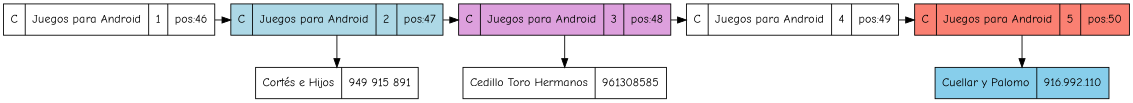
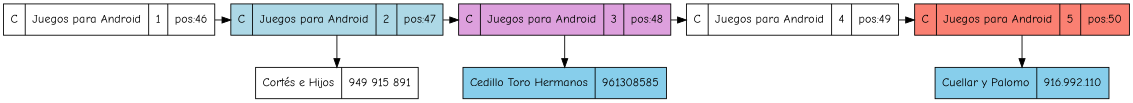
(565, 83) -> (565, 83)
